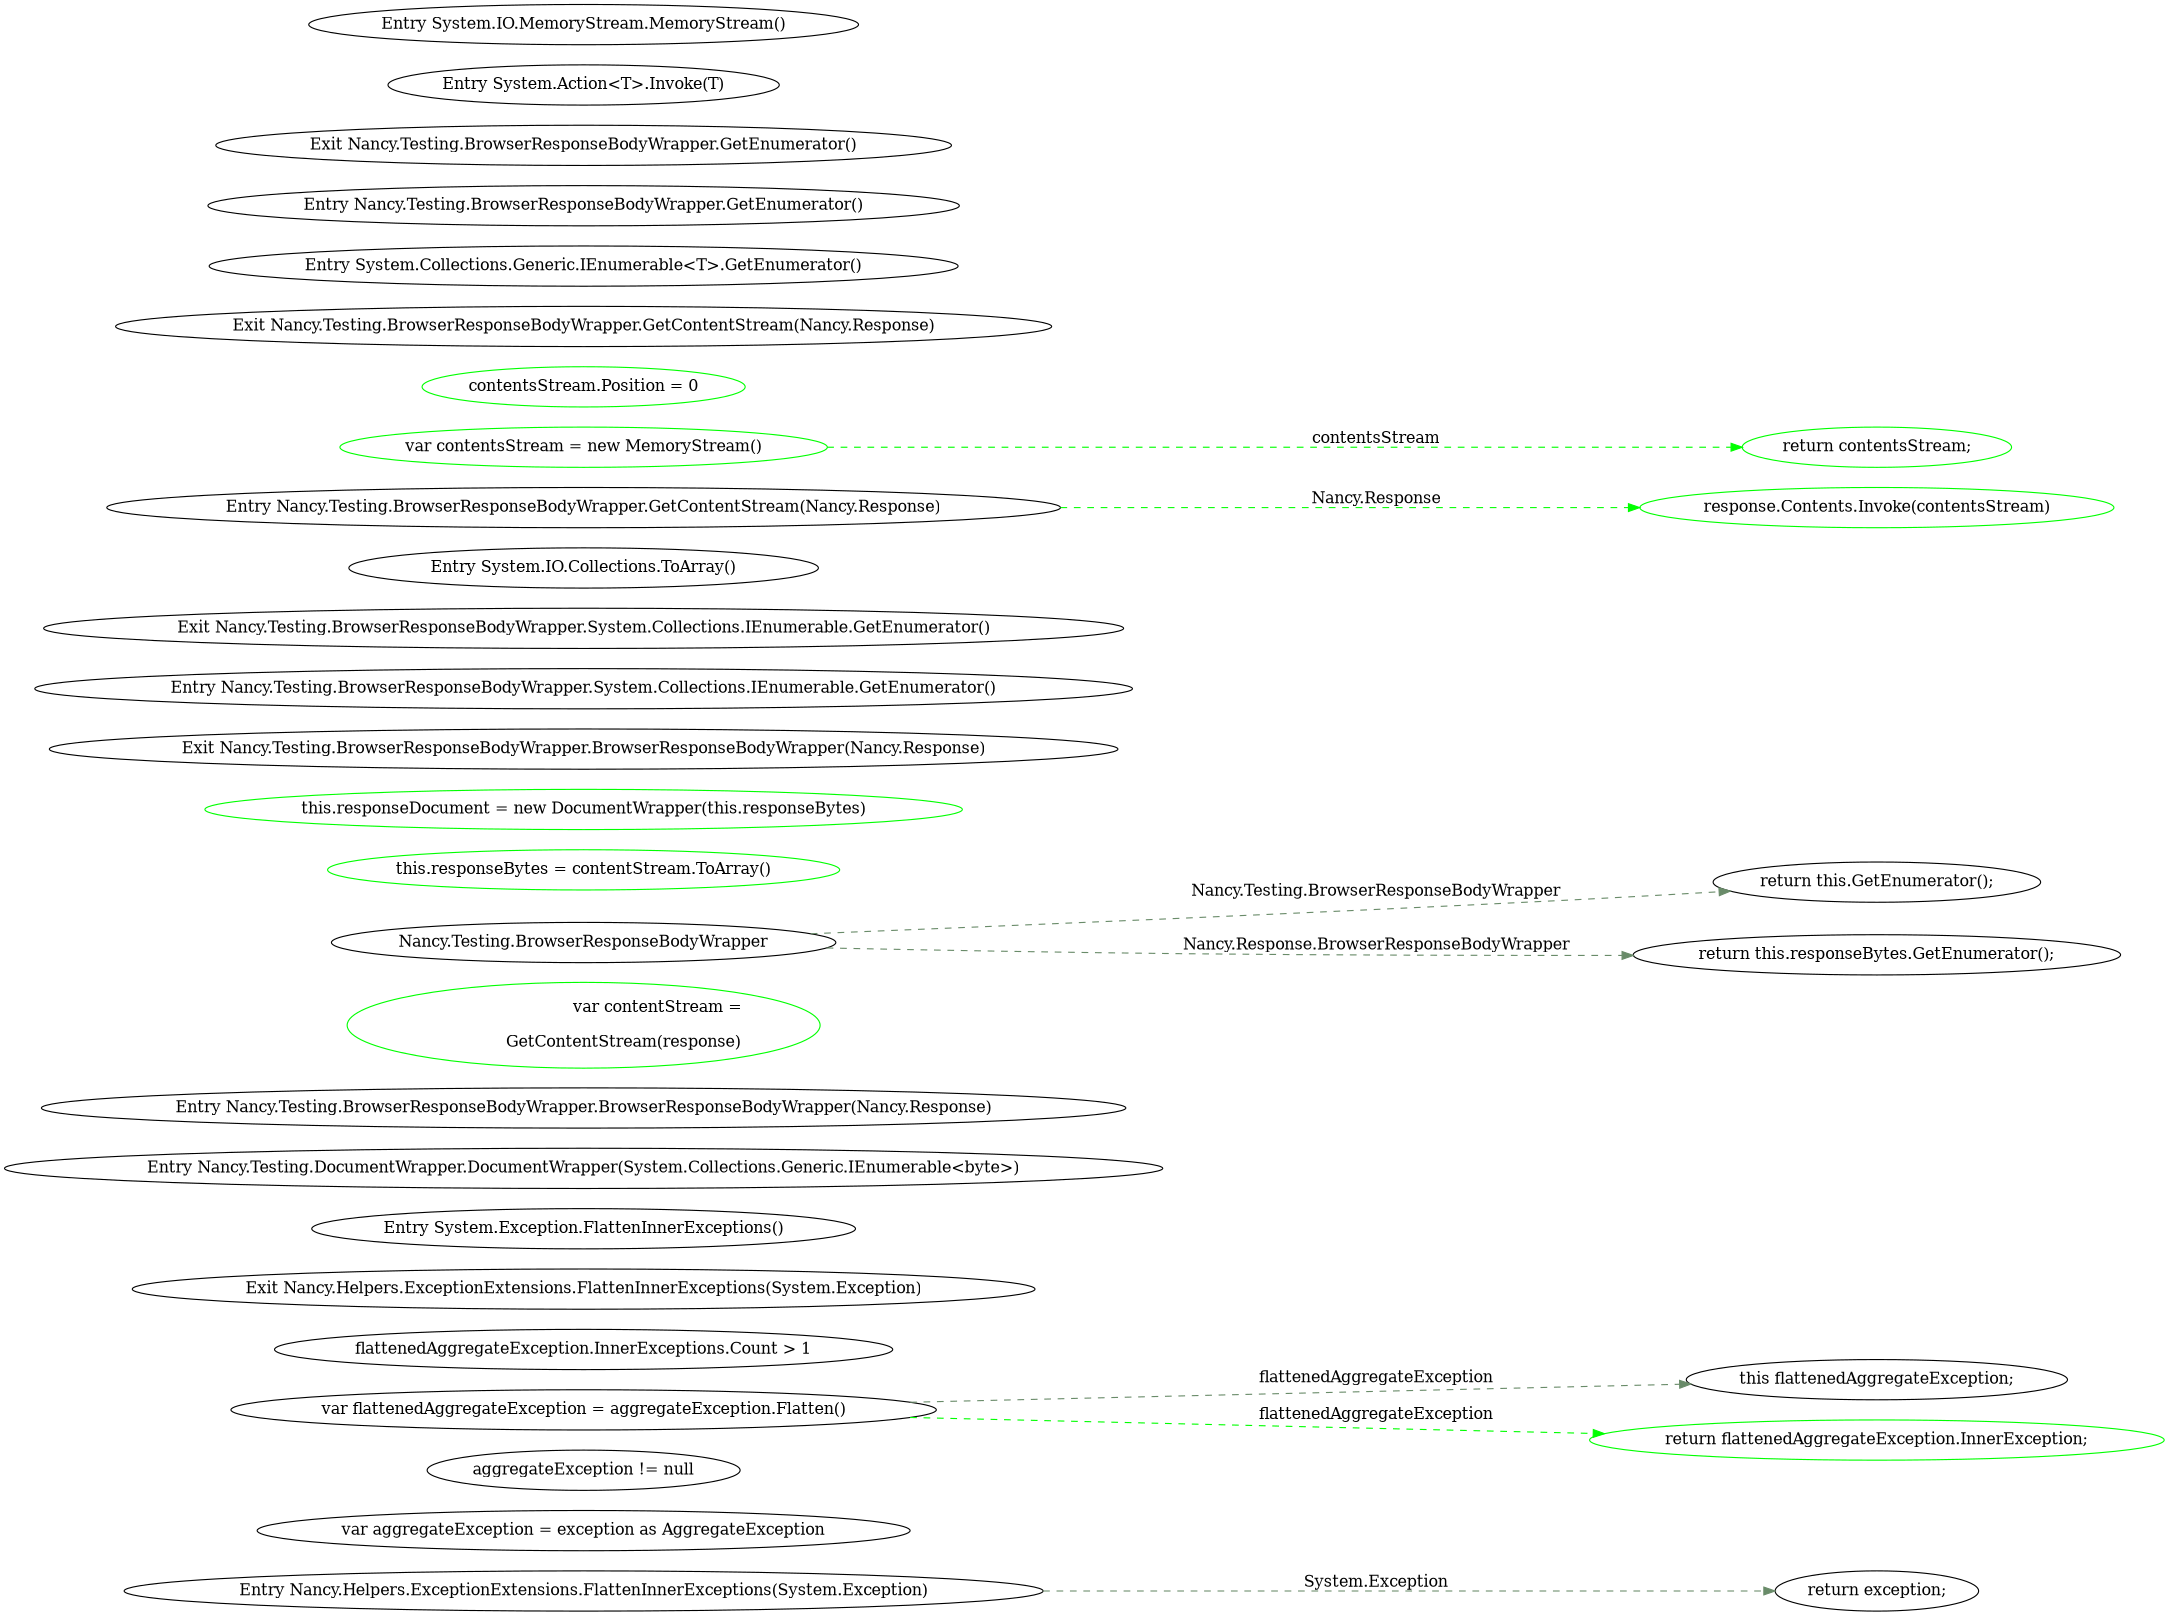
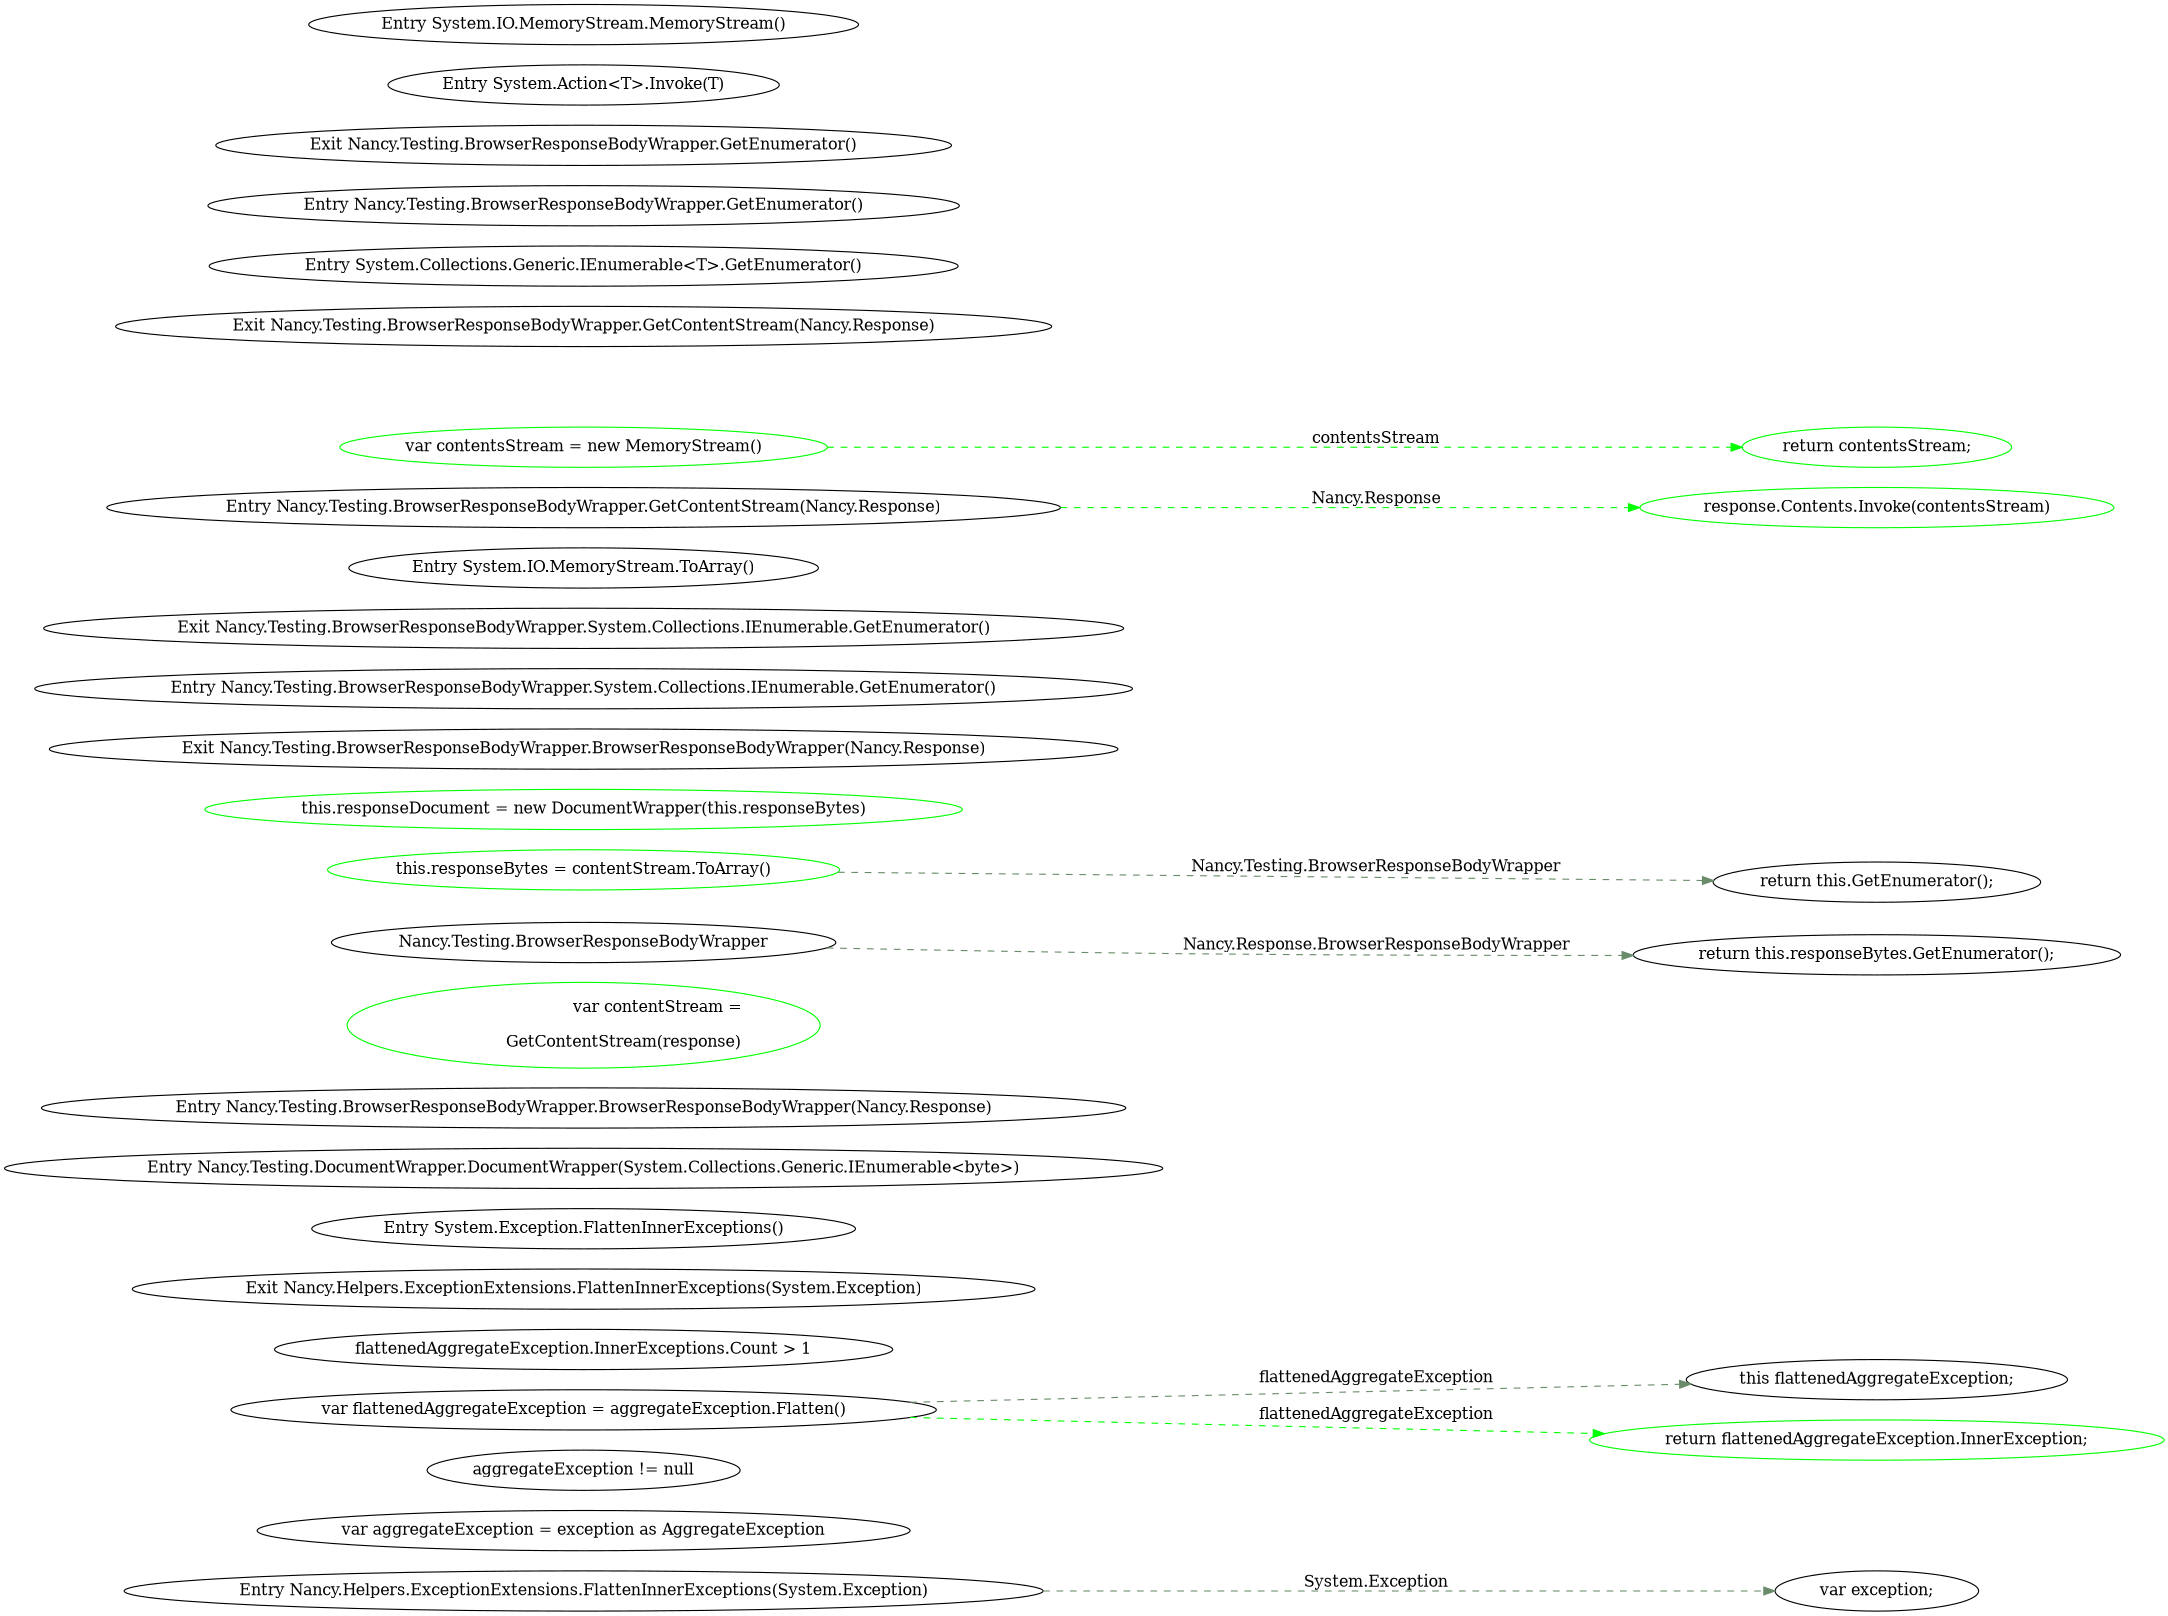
(584, 387) -> none
(584, 568) -> (584, 568)
(1265, 915) -> (1270, 876)
(1877, 1591) -> (1877, 1591)
